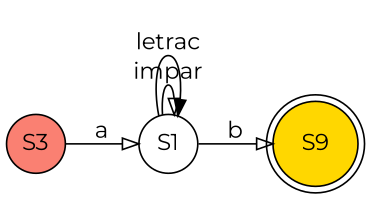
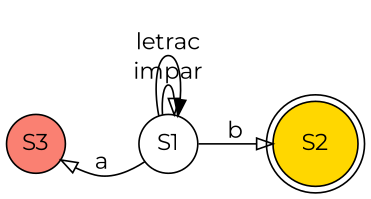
(94, 144) -> (111, 176)
(316, 144) -> (316, 144)
